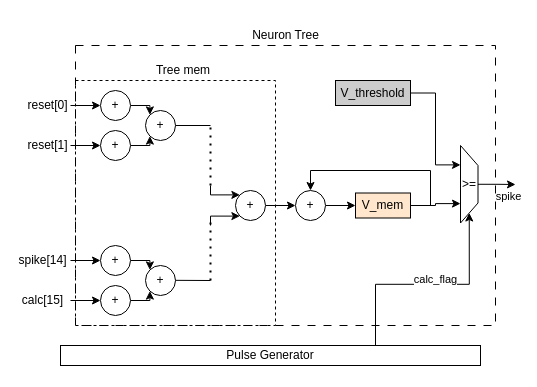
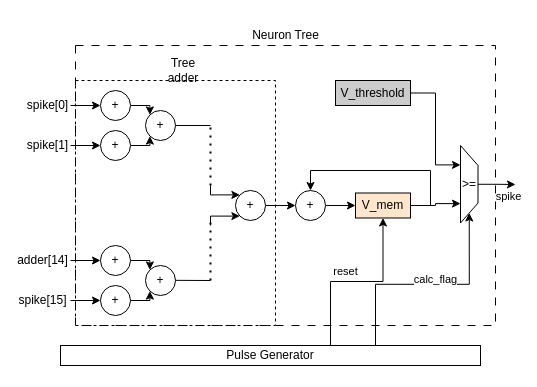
(184, 71) -> (184, 71)
(48, 106) -> (48, 106)
(48, 146) -> (48, 146)
(43, 261) -> (43, 261)
none -> (352, 282)
(43, 301) -> (43, 301)
